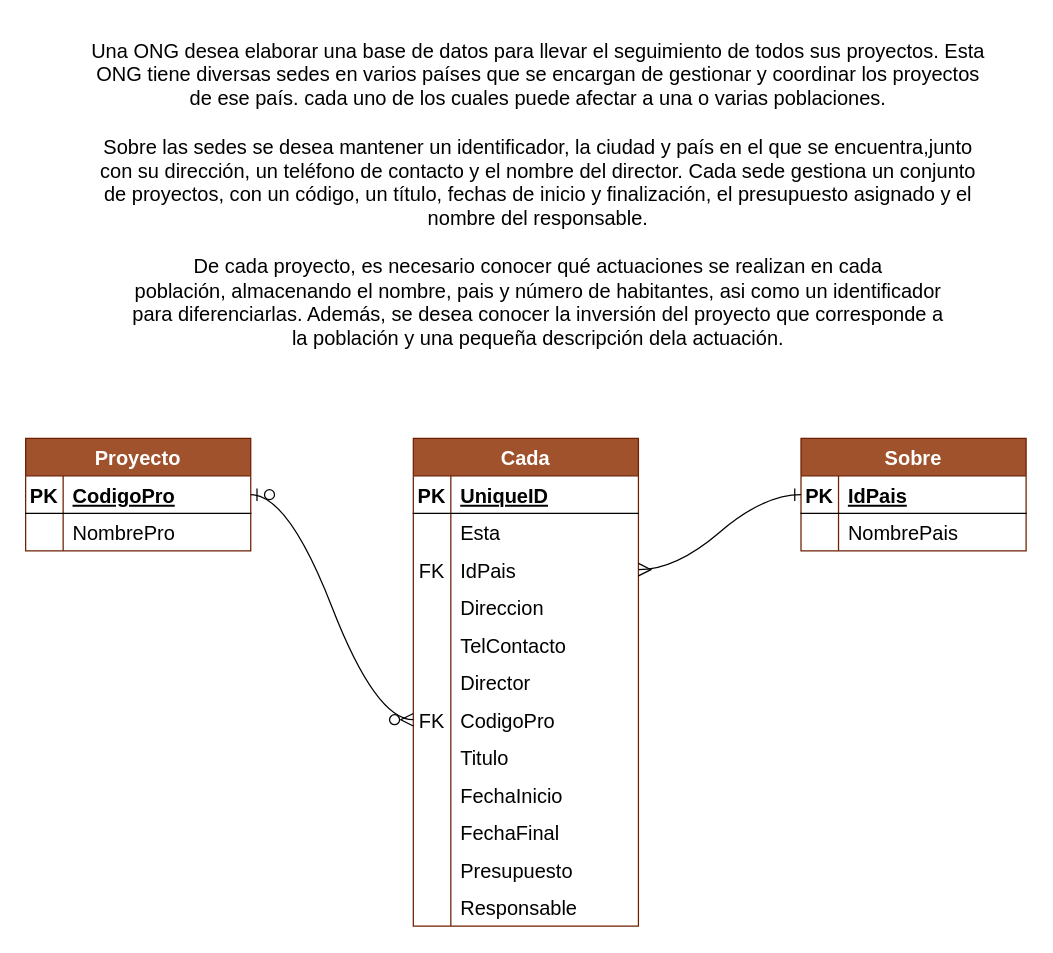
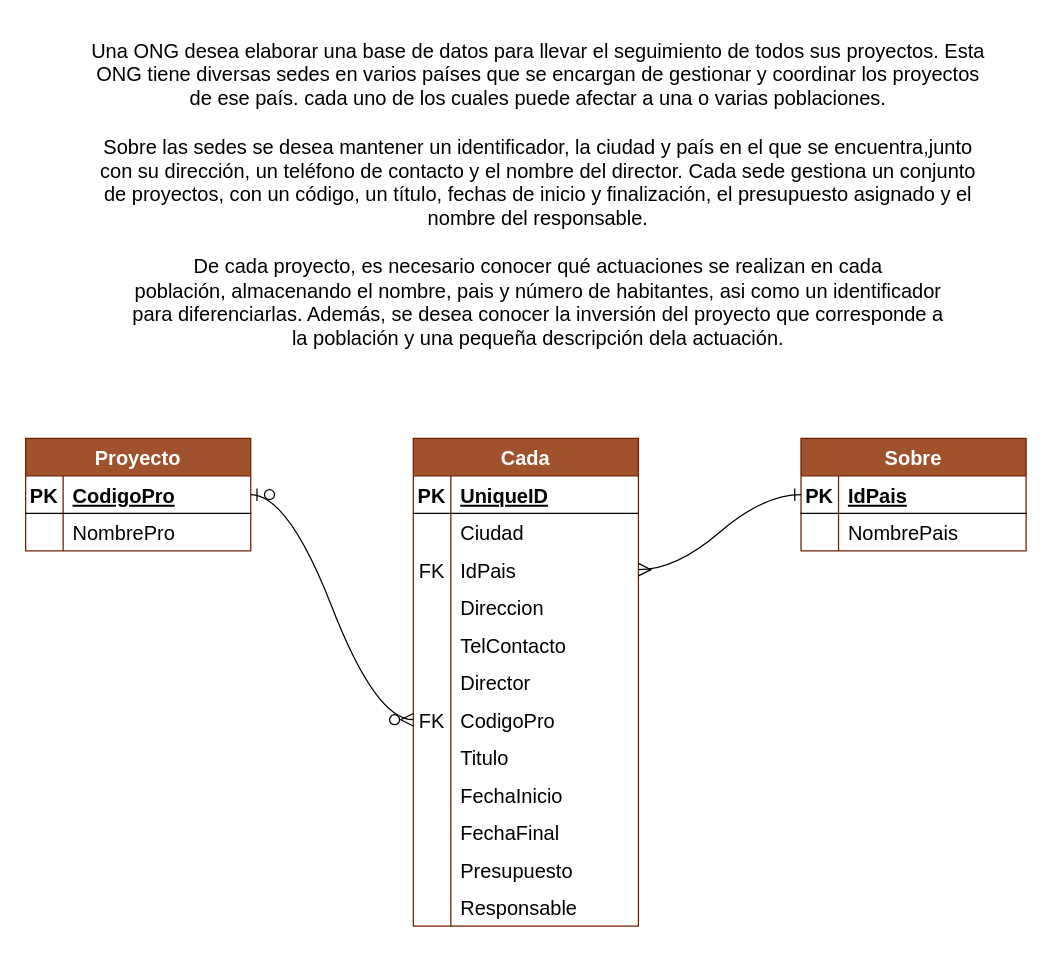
(482, 533) -> (491, 533)
